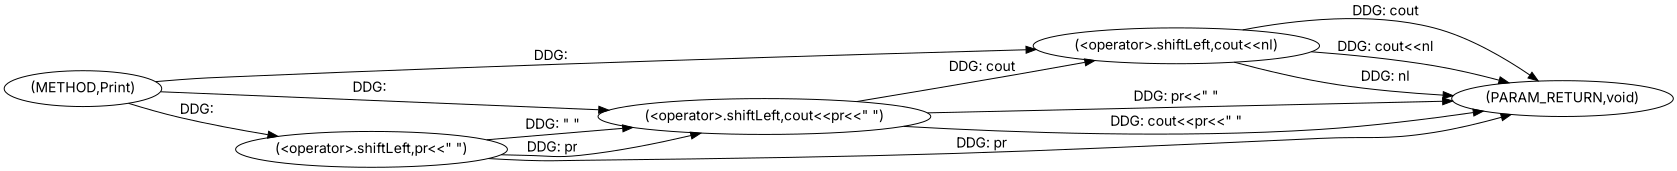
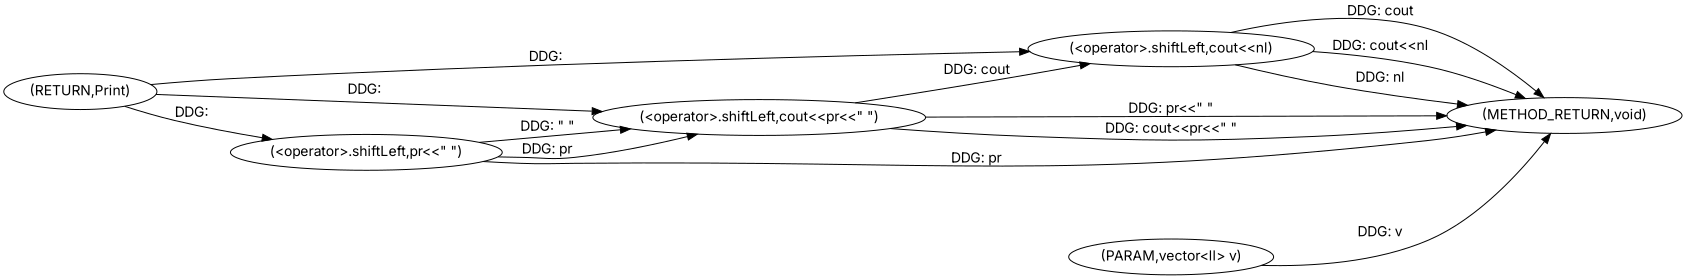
(83, 89) -> (80, 92)
(1562, 99) -> (1564, 116)
none -> (1171, 257)
